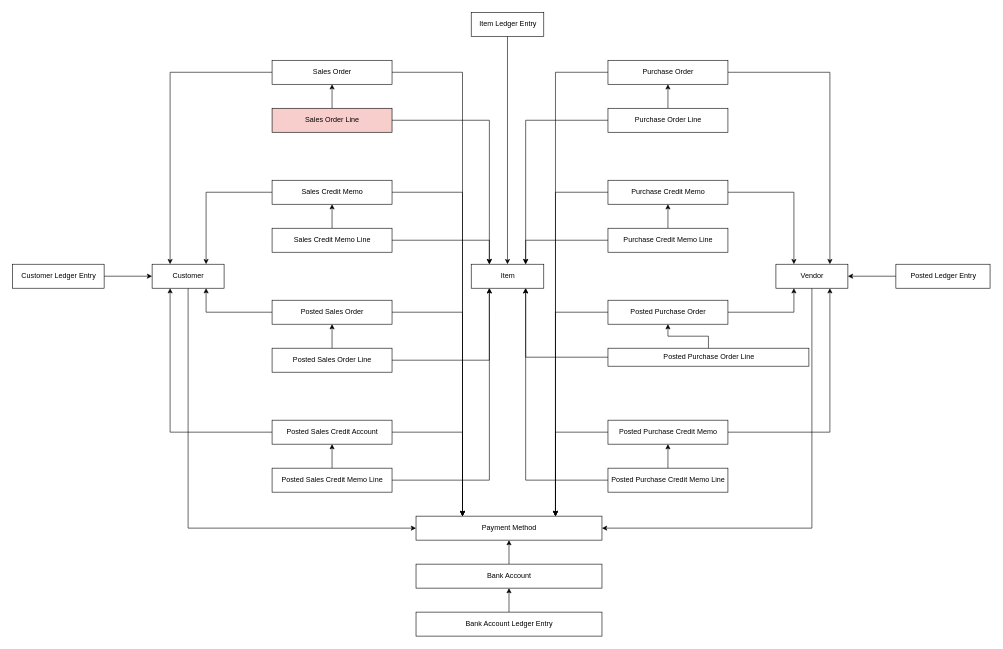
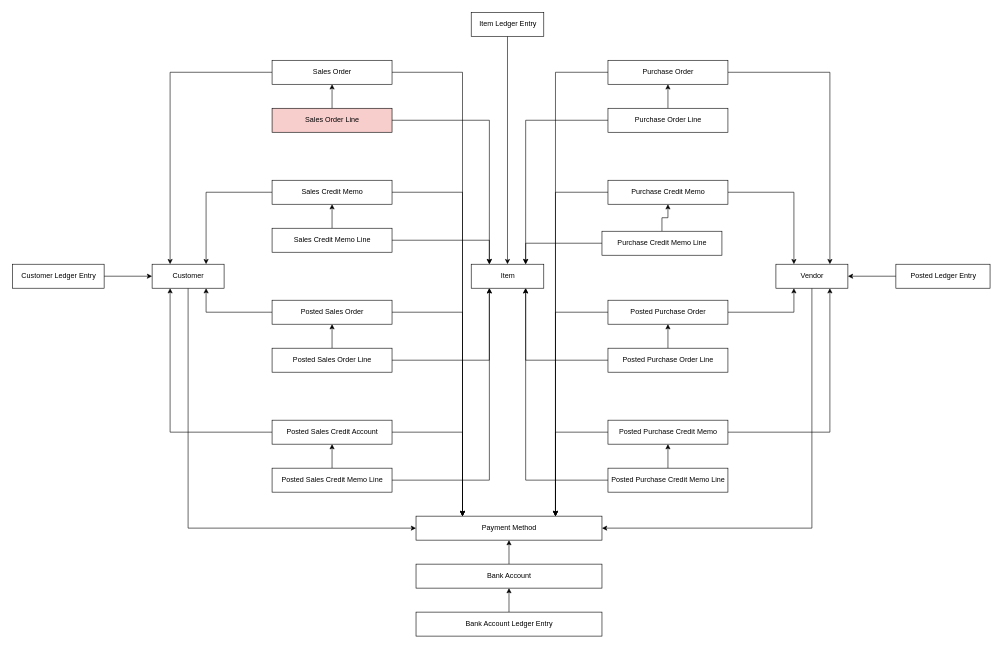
(668, 240) -> (662, 243)
(709, 357) -> (668, 360)
